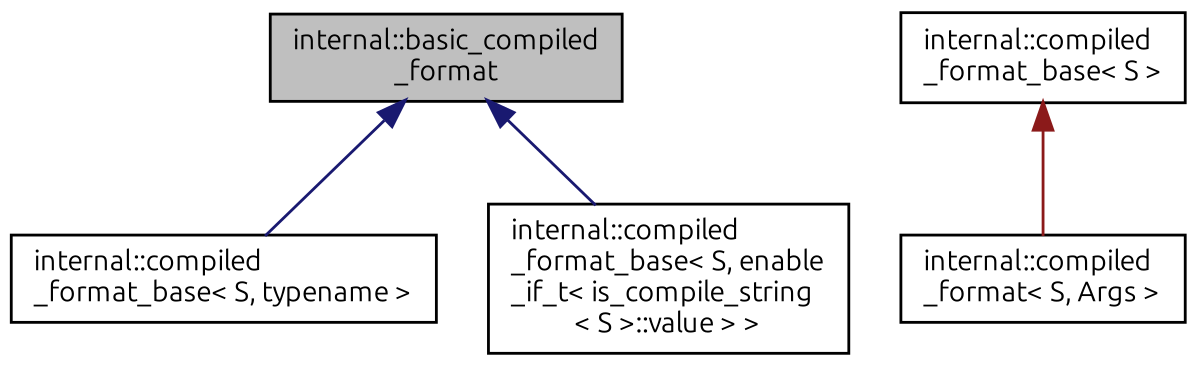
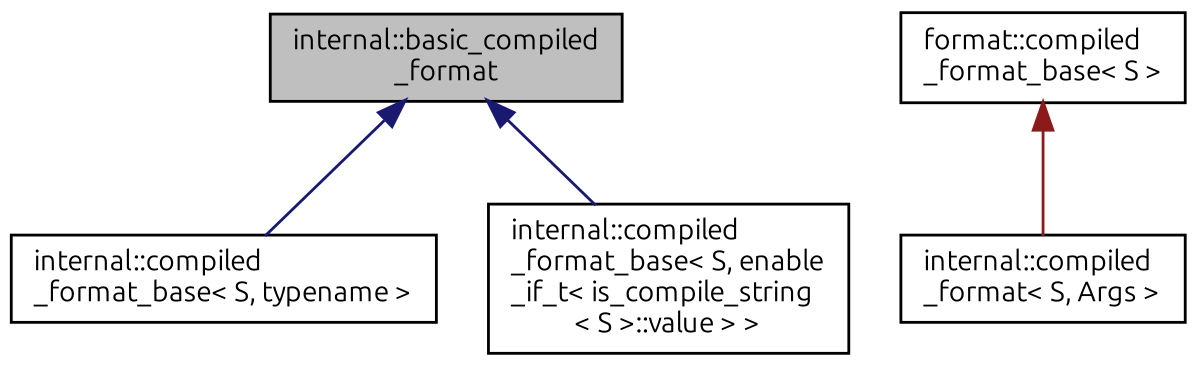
(1043, 58) -> (1043, 58)
